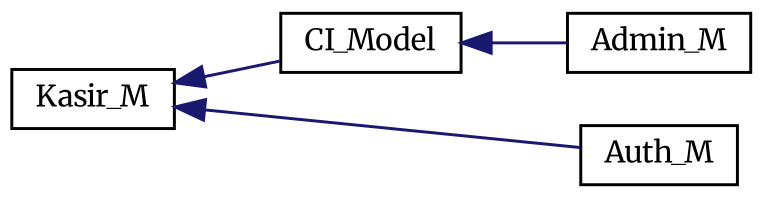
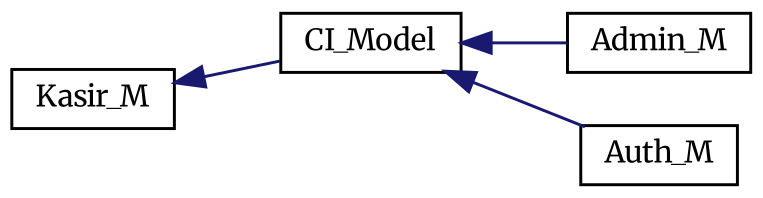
(392, 129) -> (529, 105)
